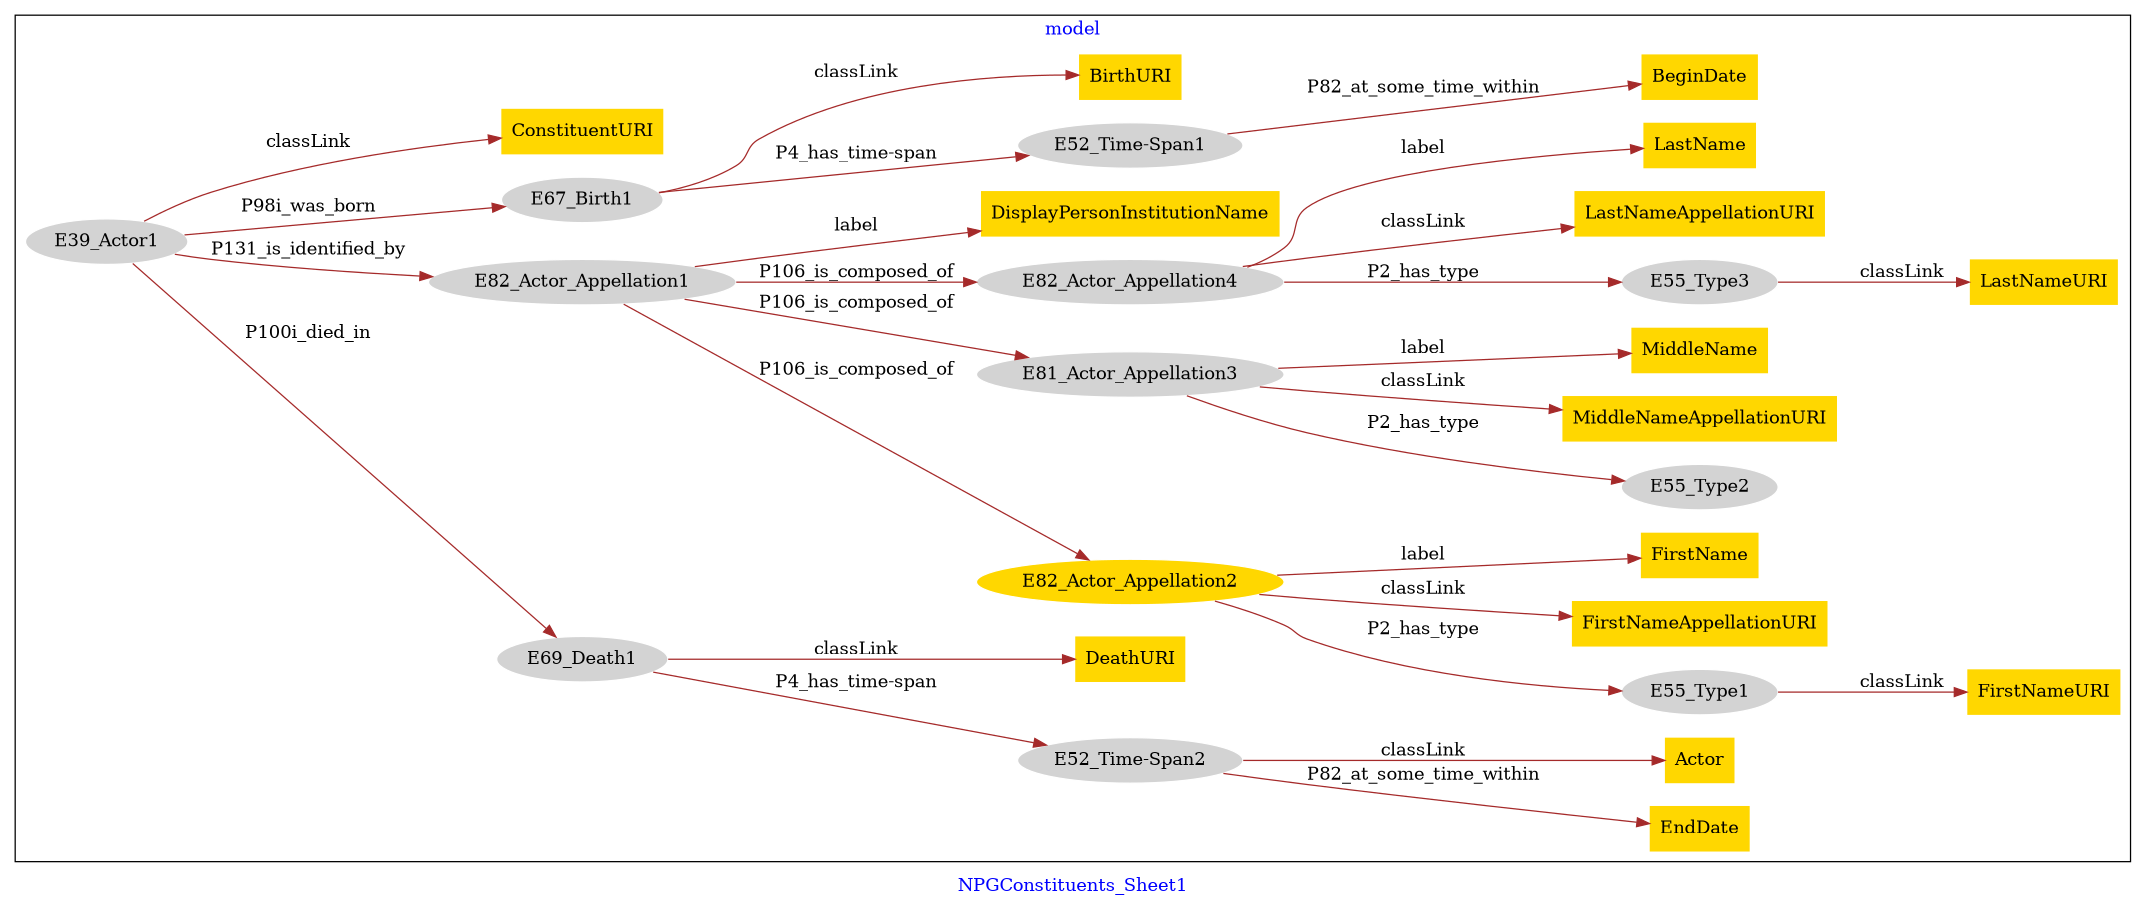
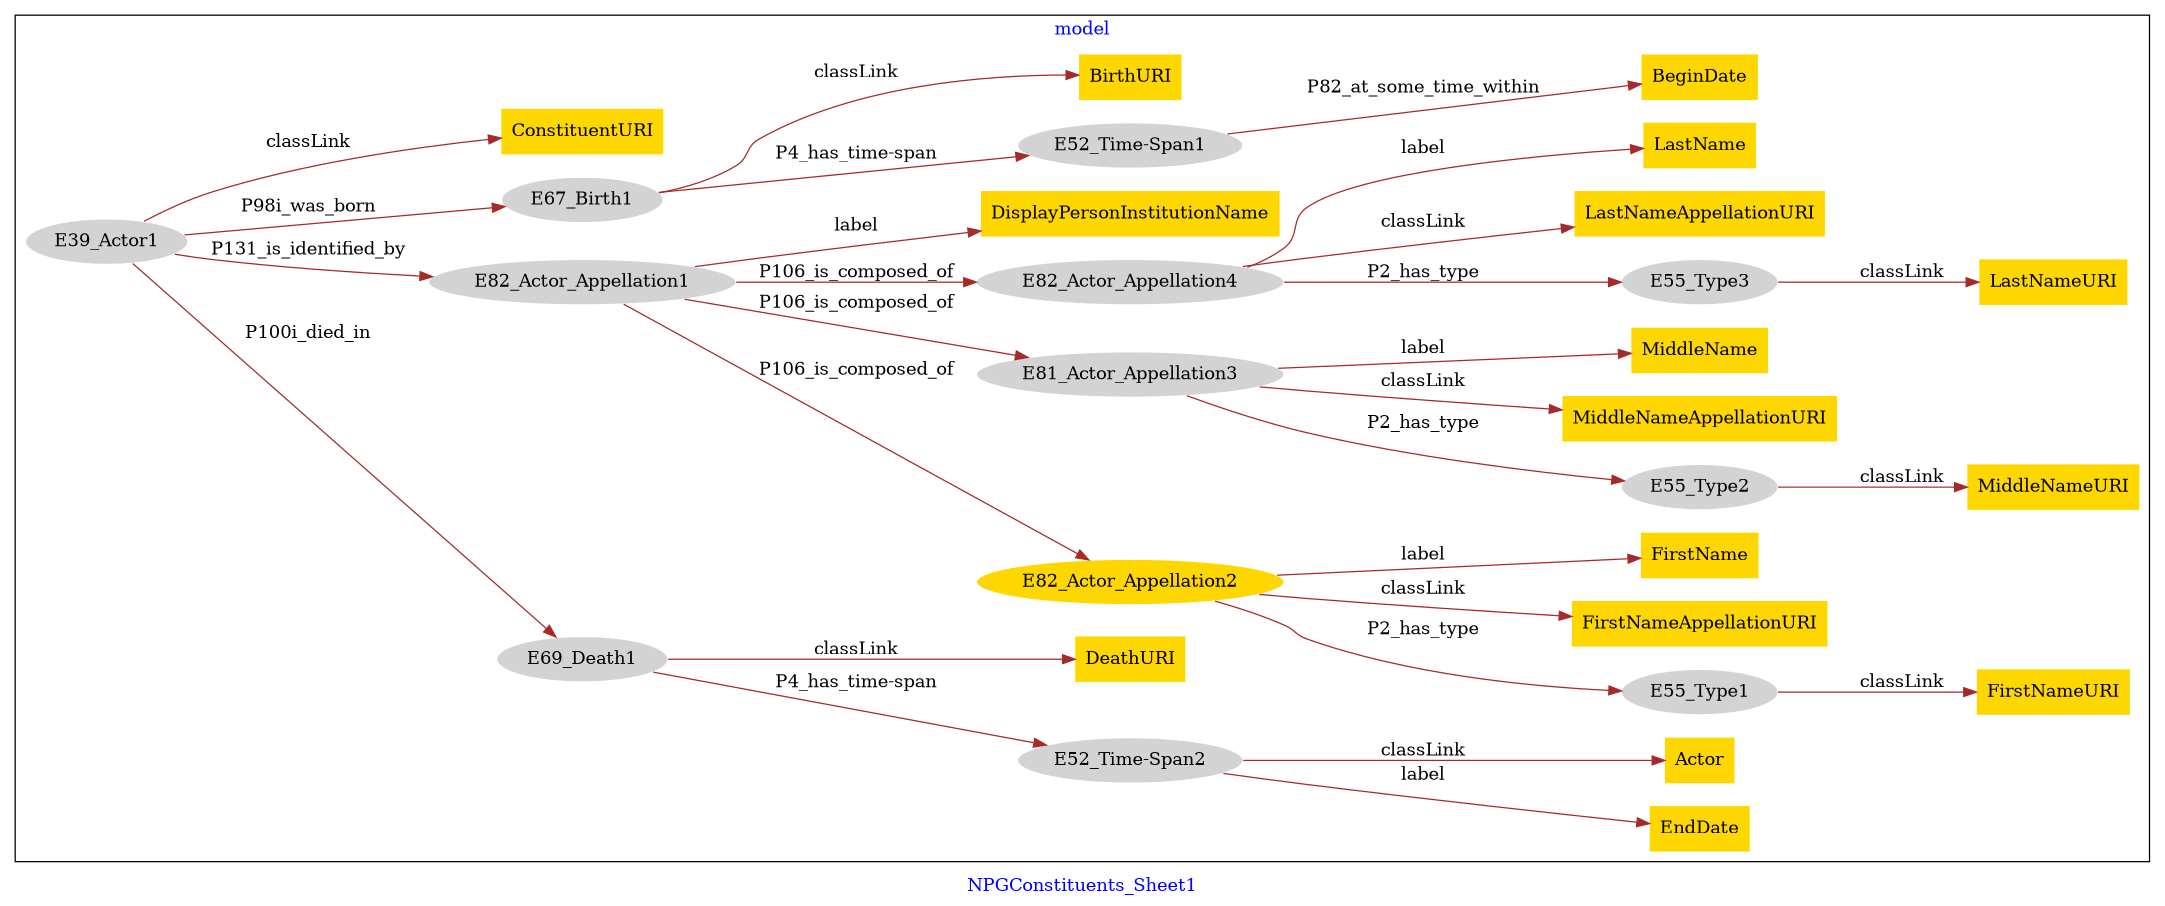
none -> (2053, 487)
(1423, 775) -> (1423, 775)
